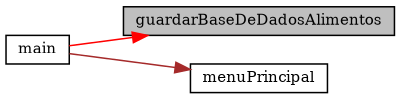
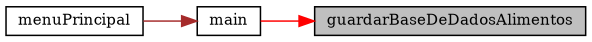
(122, 61) -> (162, 21)
